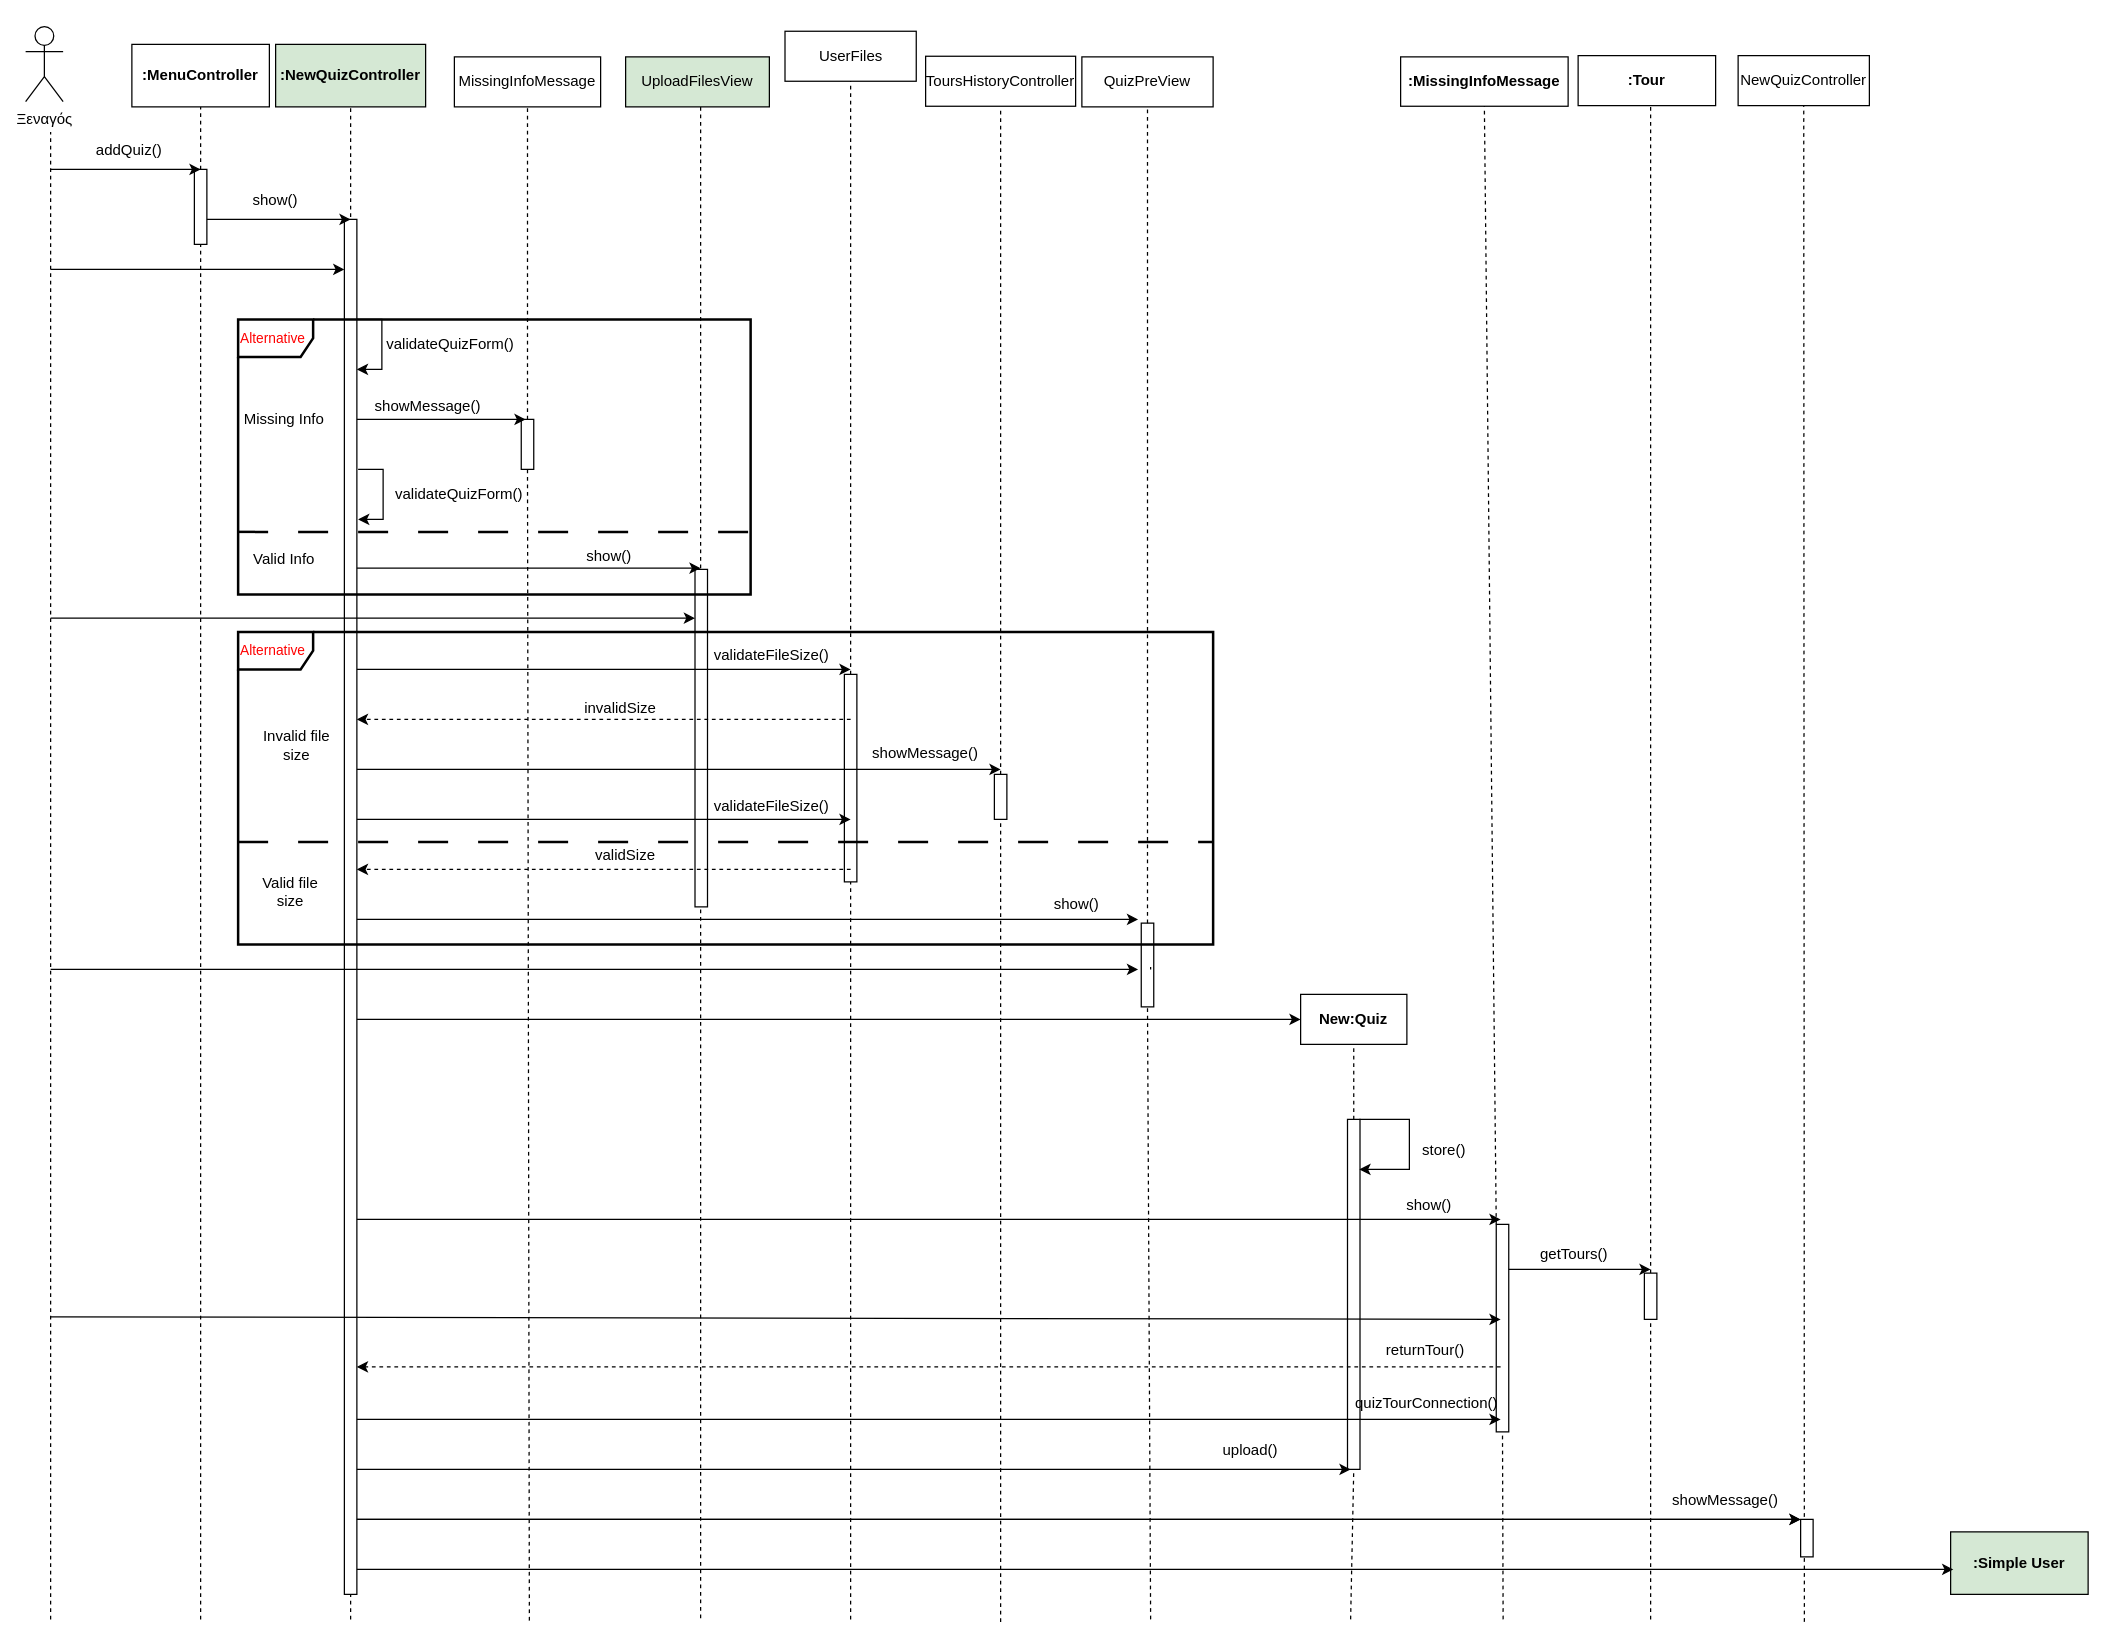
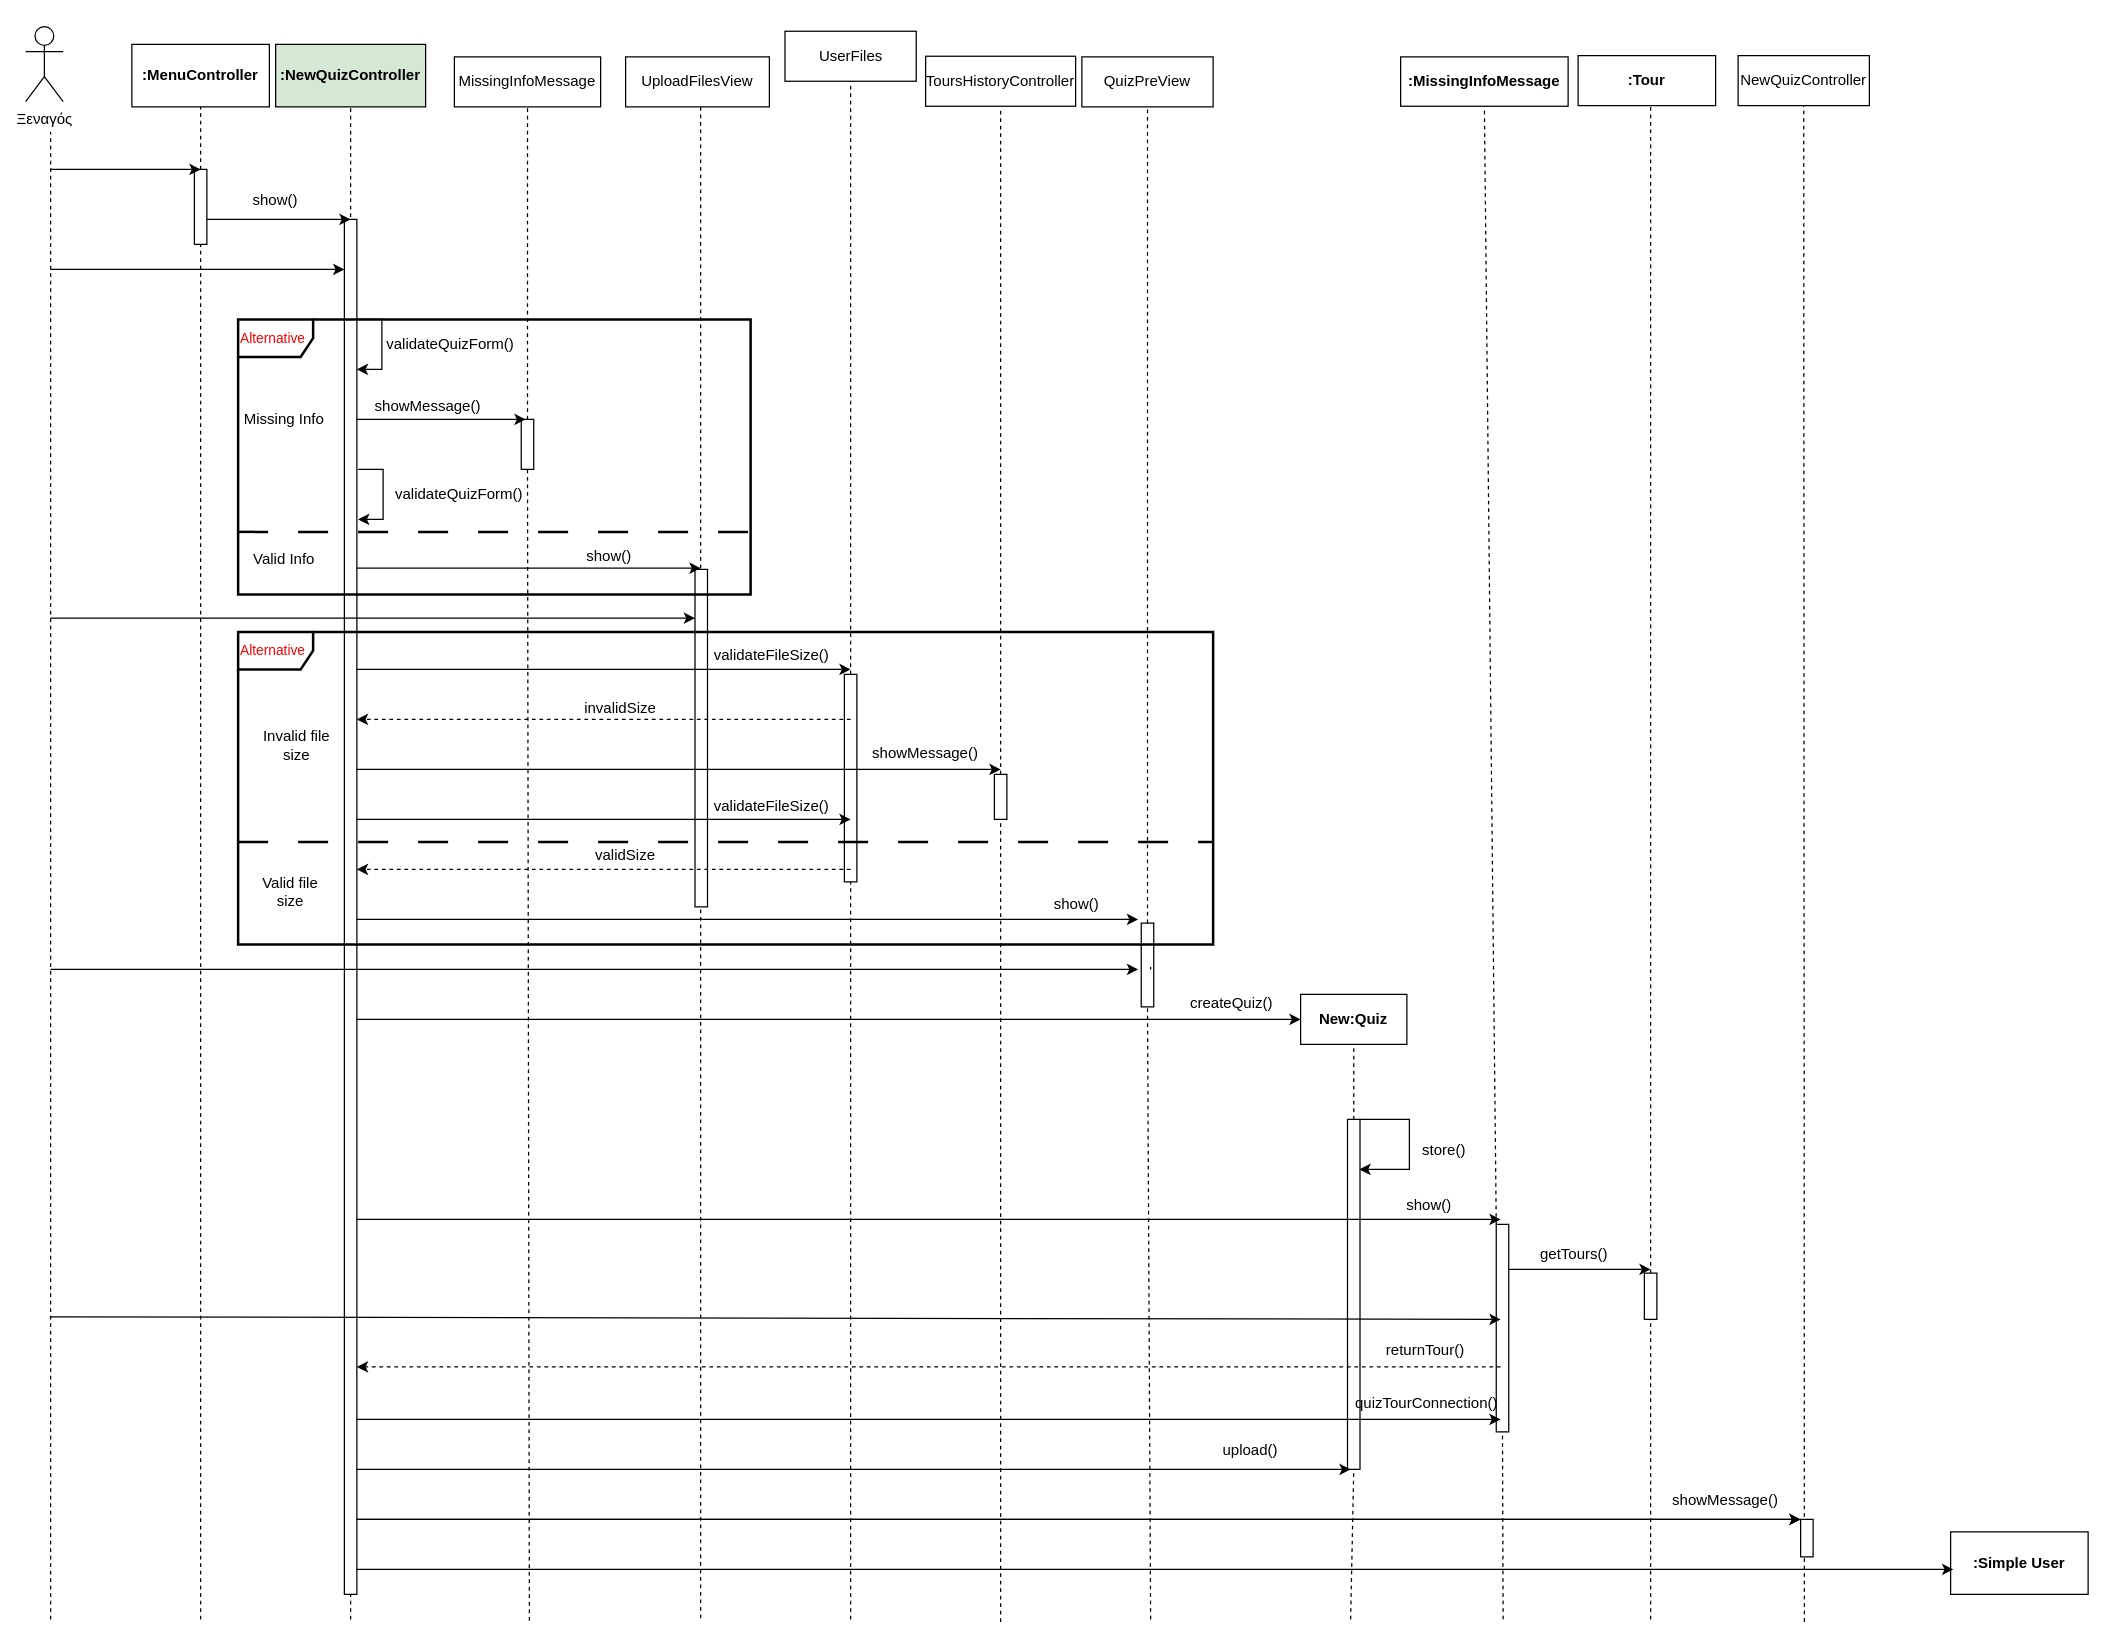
(698, 82) -> (698, 82)
(129, 151) -> none
none -> (1232, 1003)
(2019, 1563) -> (2019, 1563)
